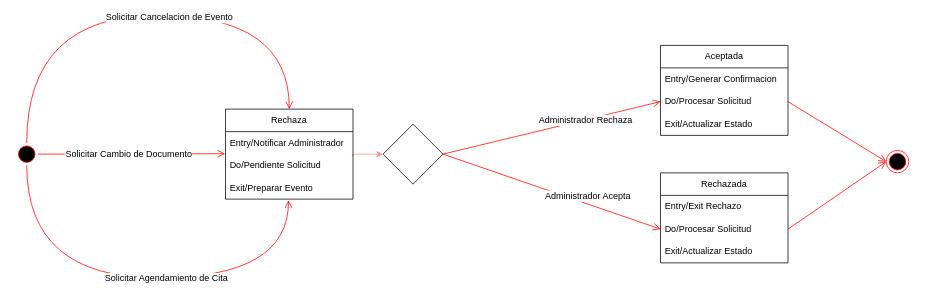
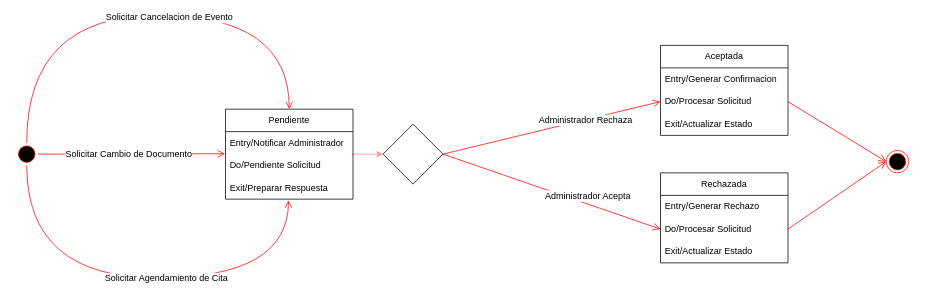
(289, 120) -> (289, 120)
(278, 188) -> (285, 188)
(708, 207) -> (717, 207)
